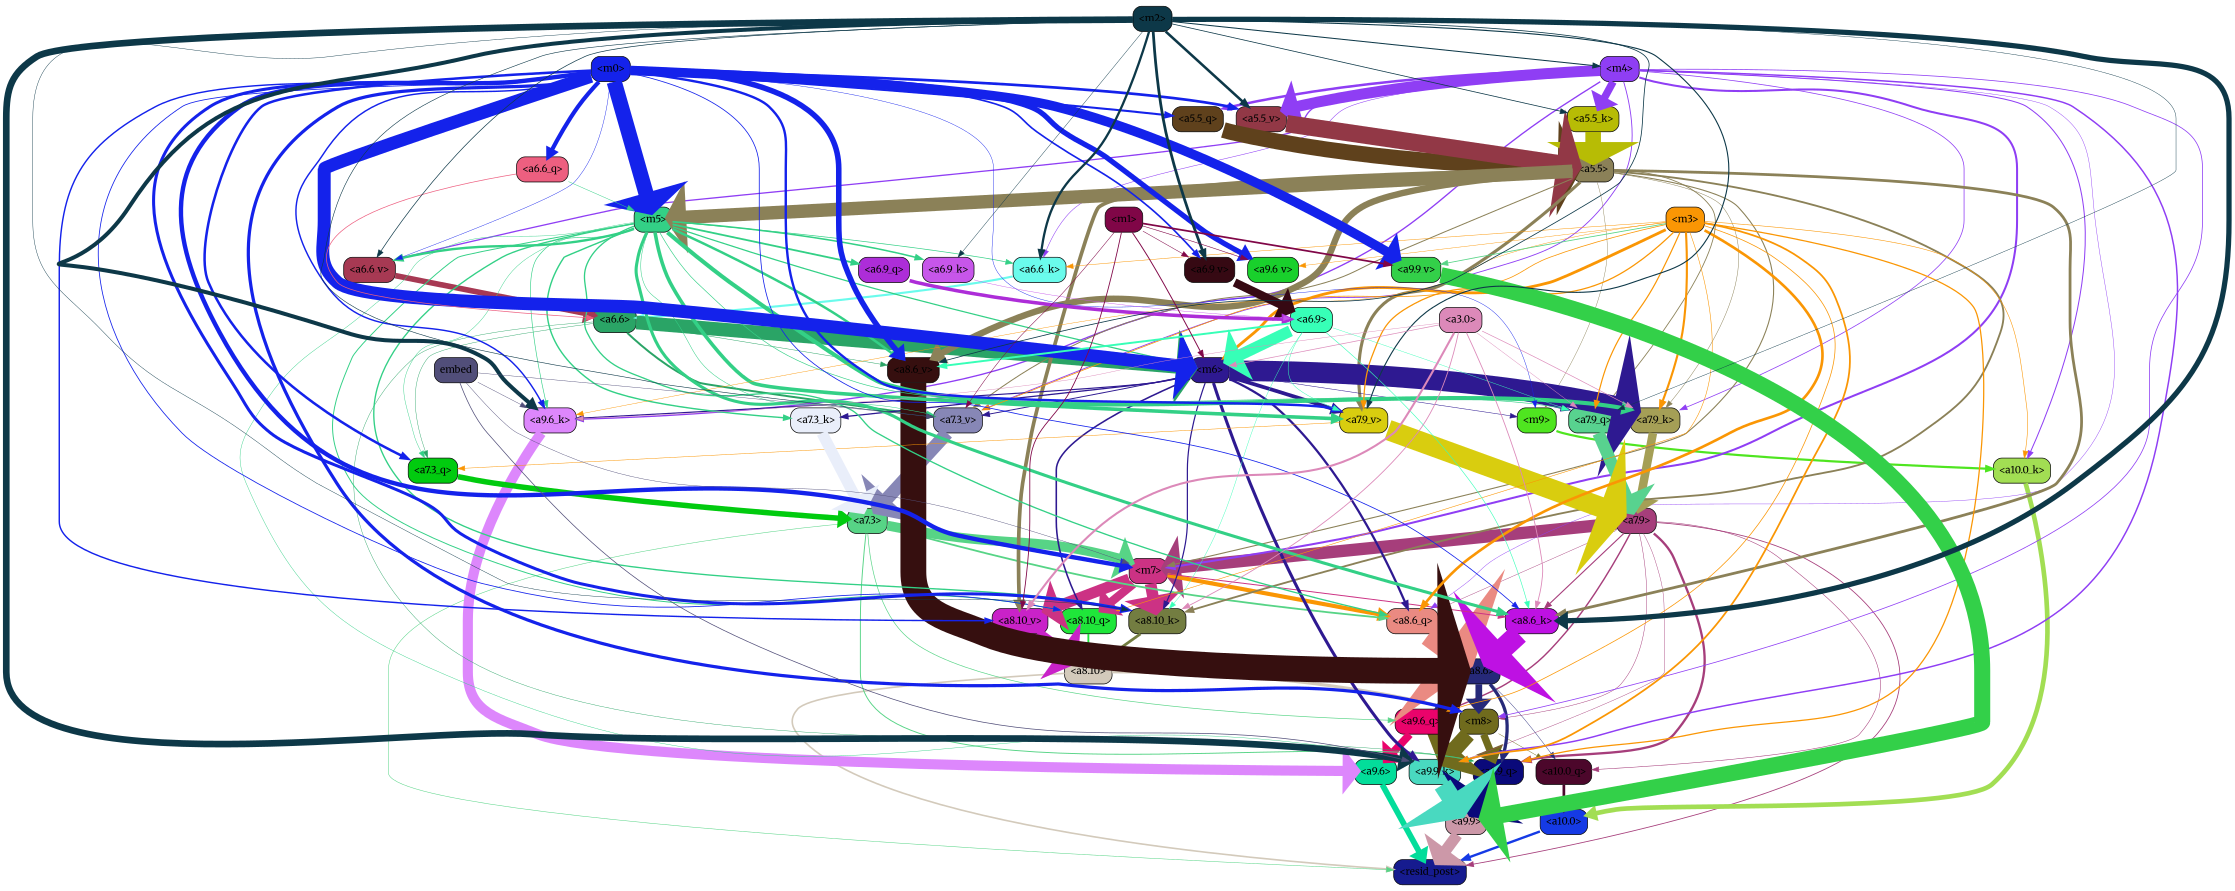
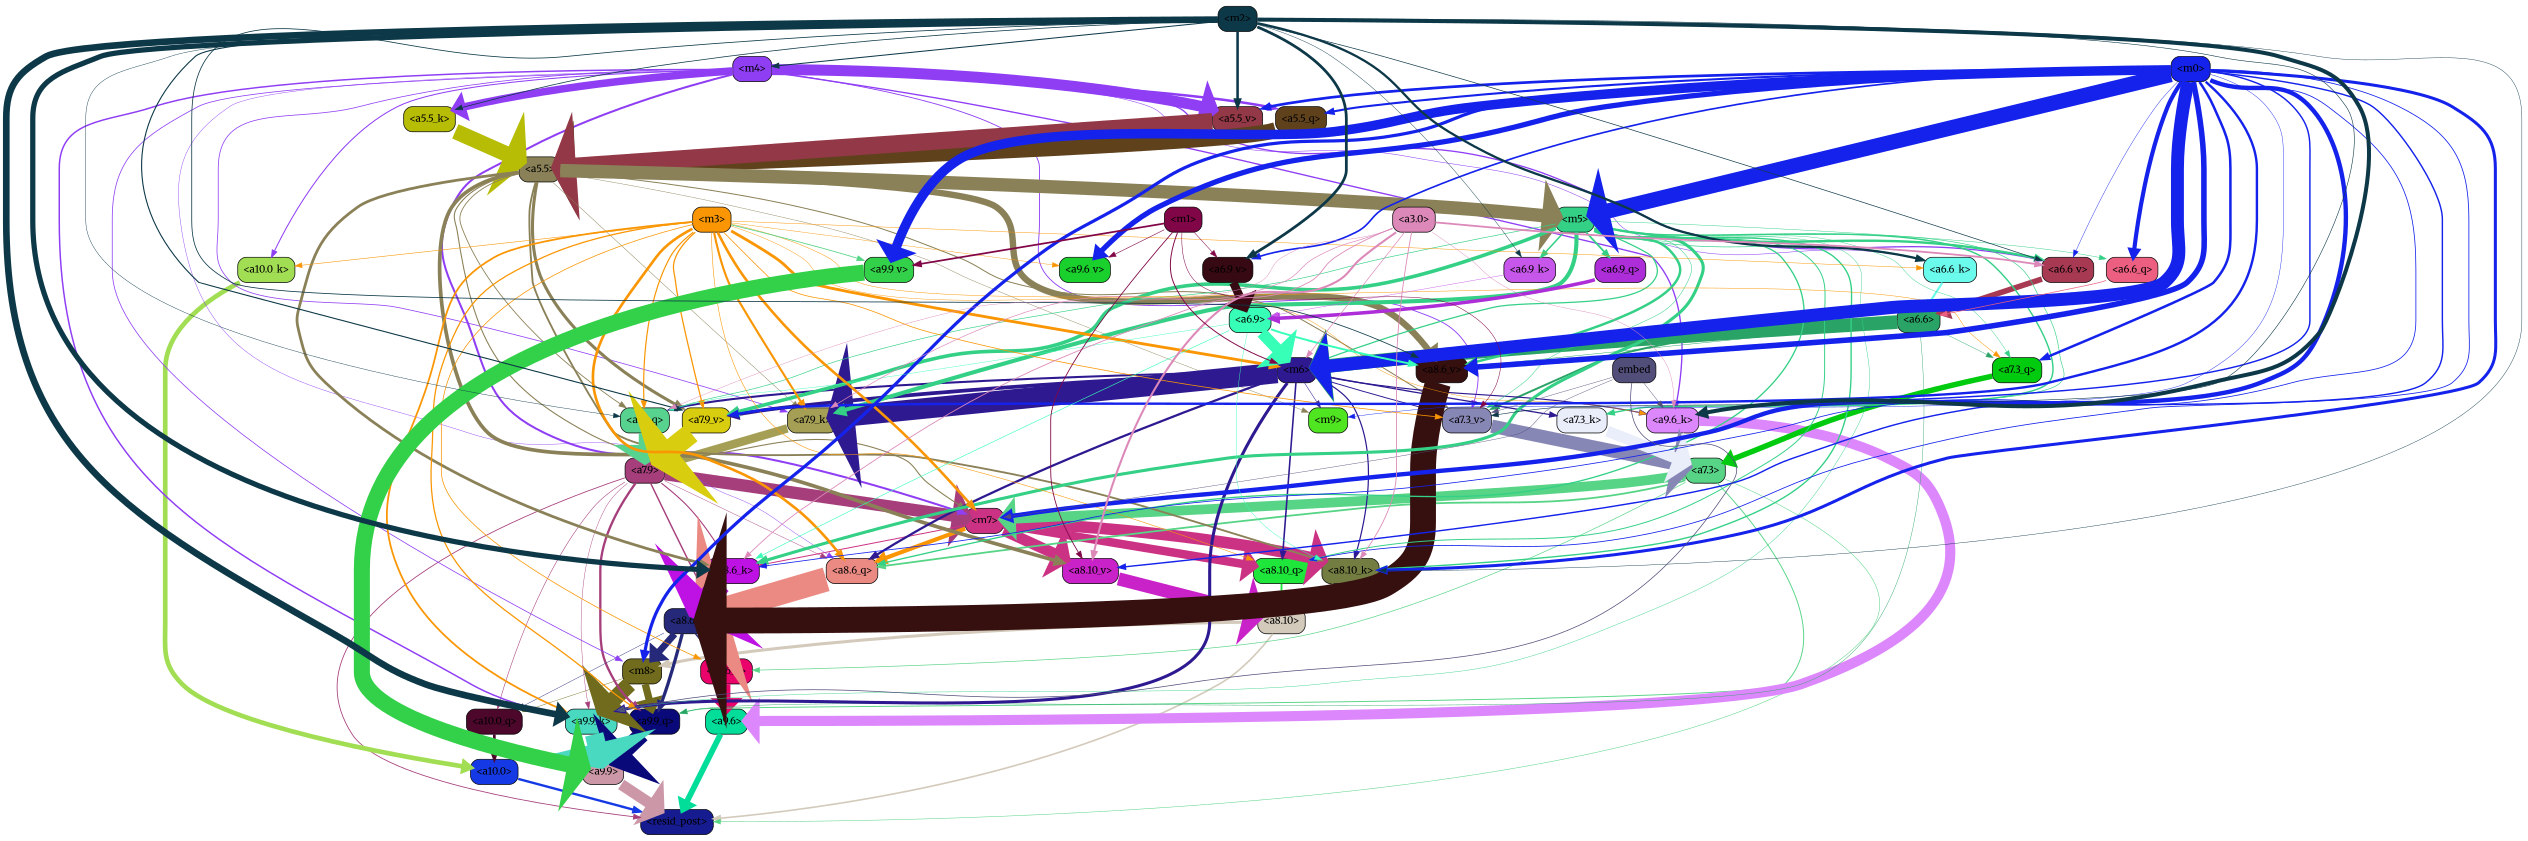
(598, 195) -> (1797, 230)
none -> (1735, 242)
none -> (836, 374)
(1290, 378) -> none
(924, 444) -> (1365, 293)
(1770, 457) -> none
(1631, 669) -> none
